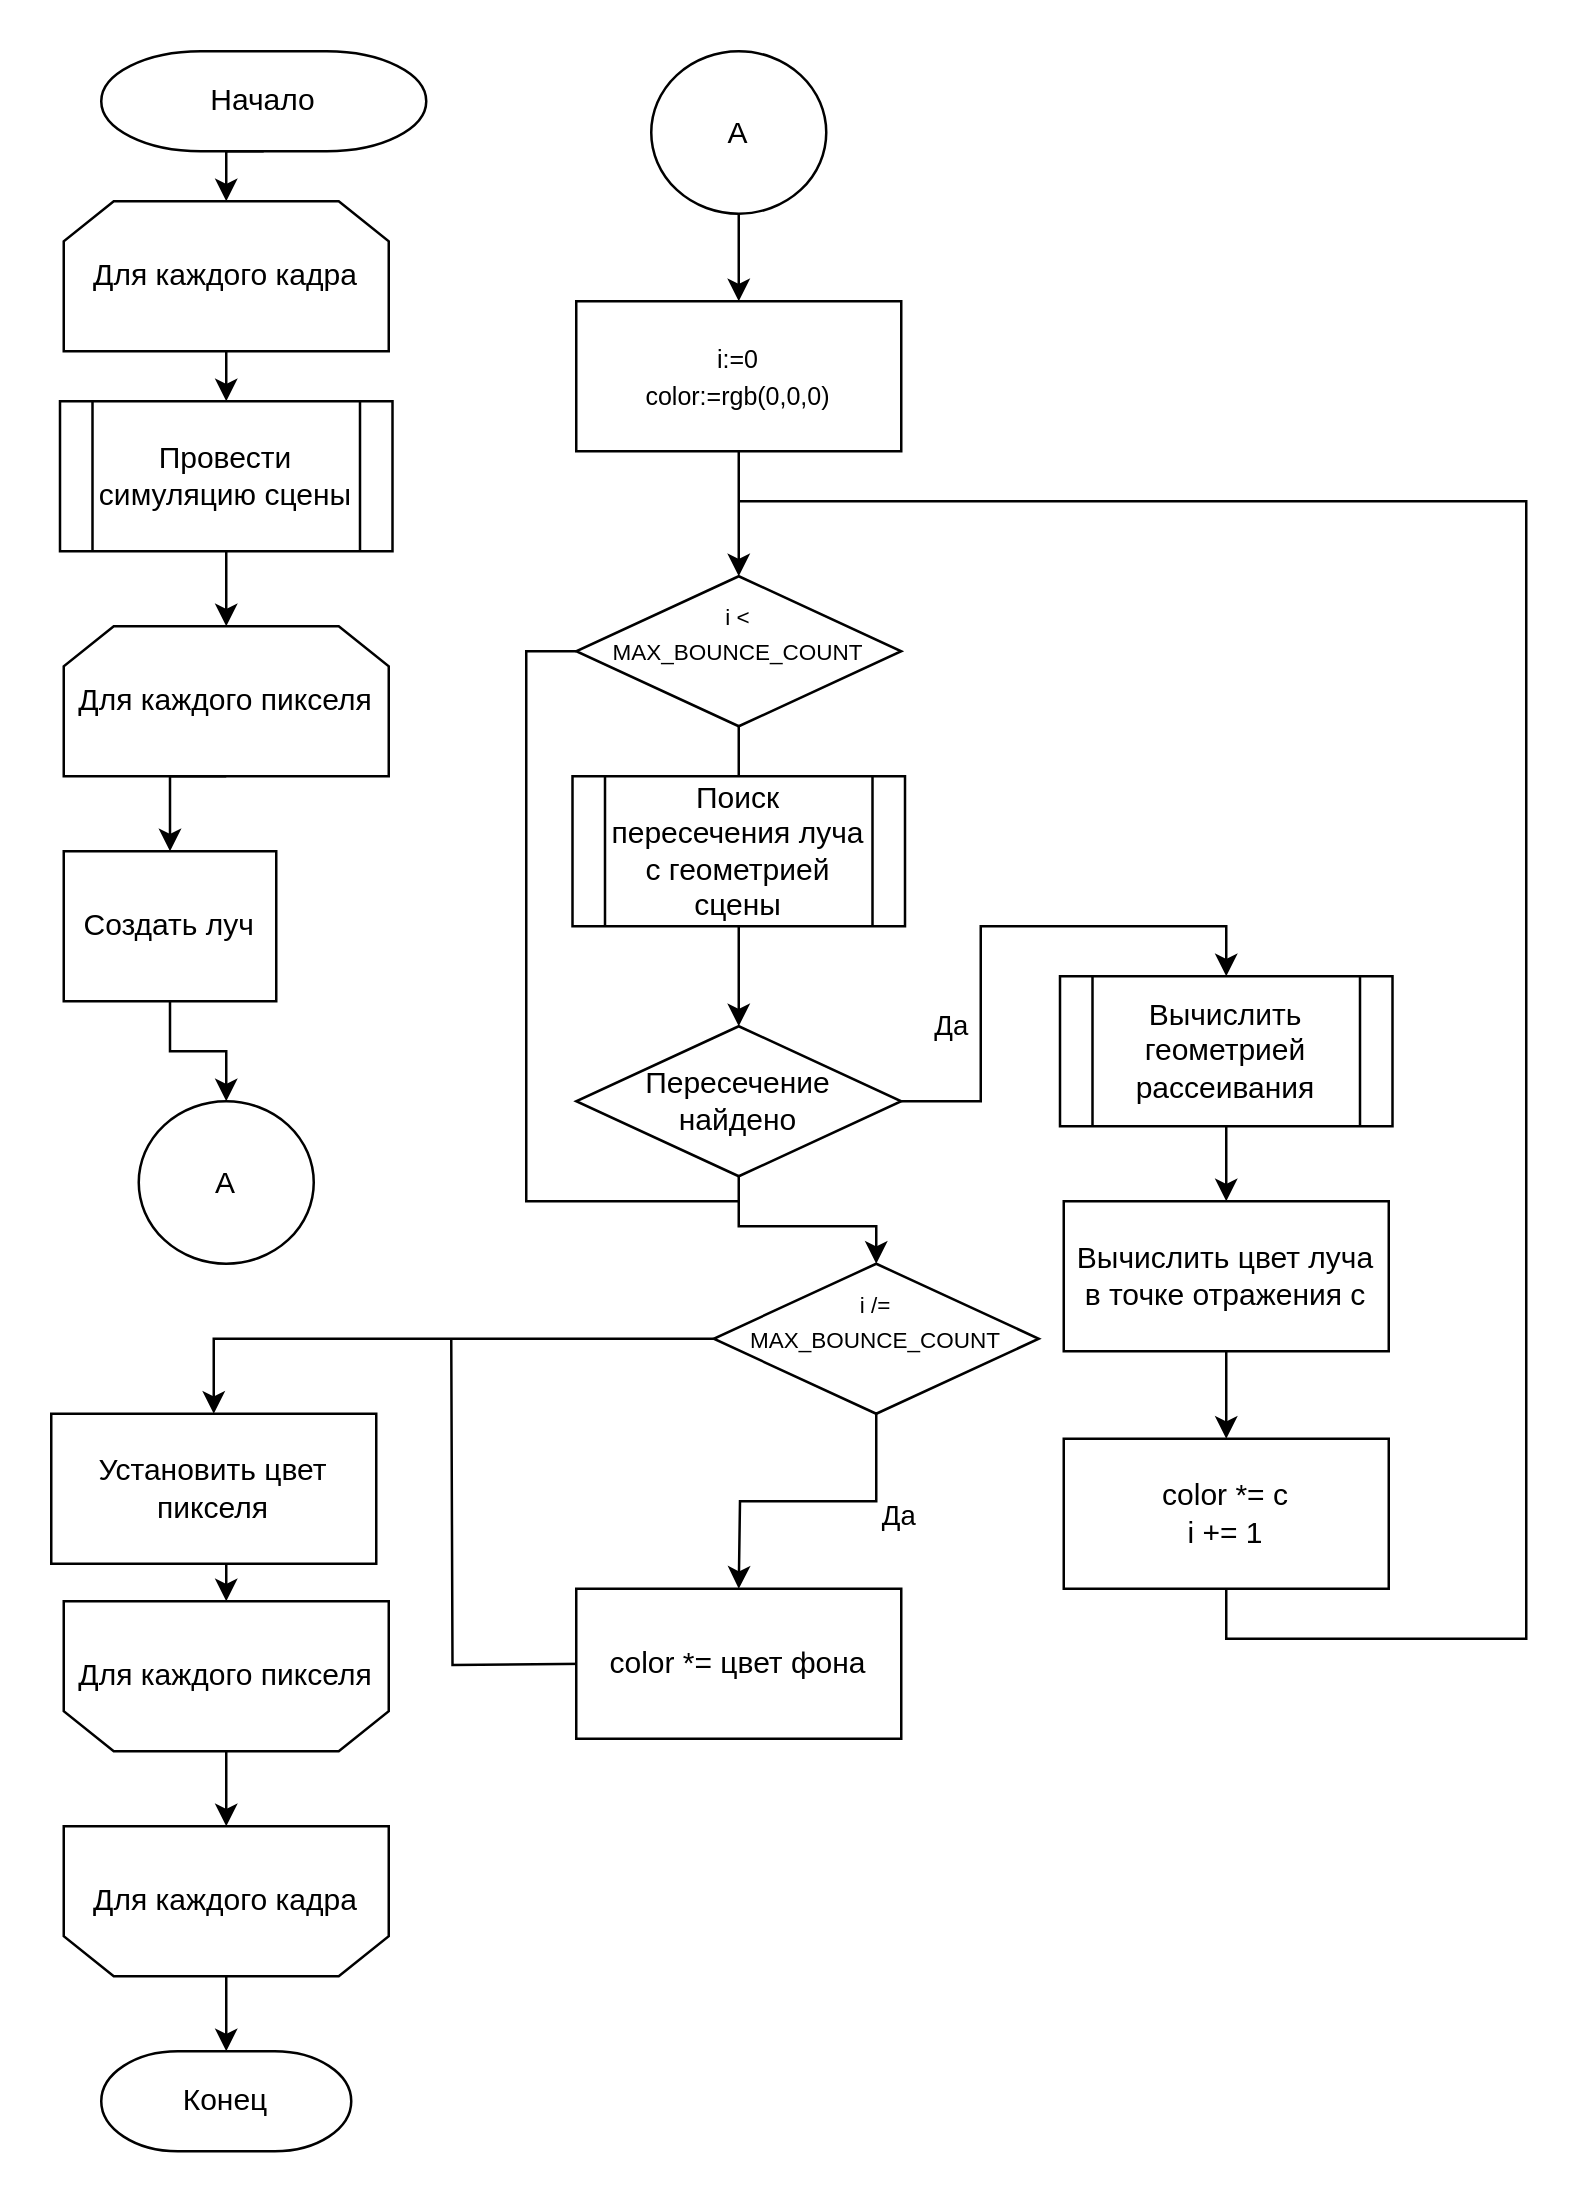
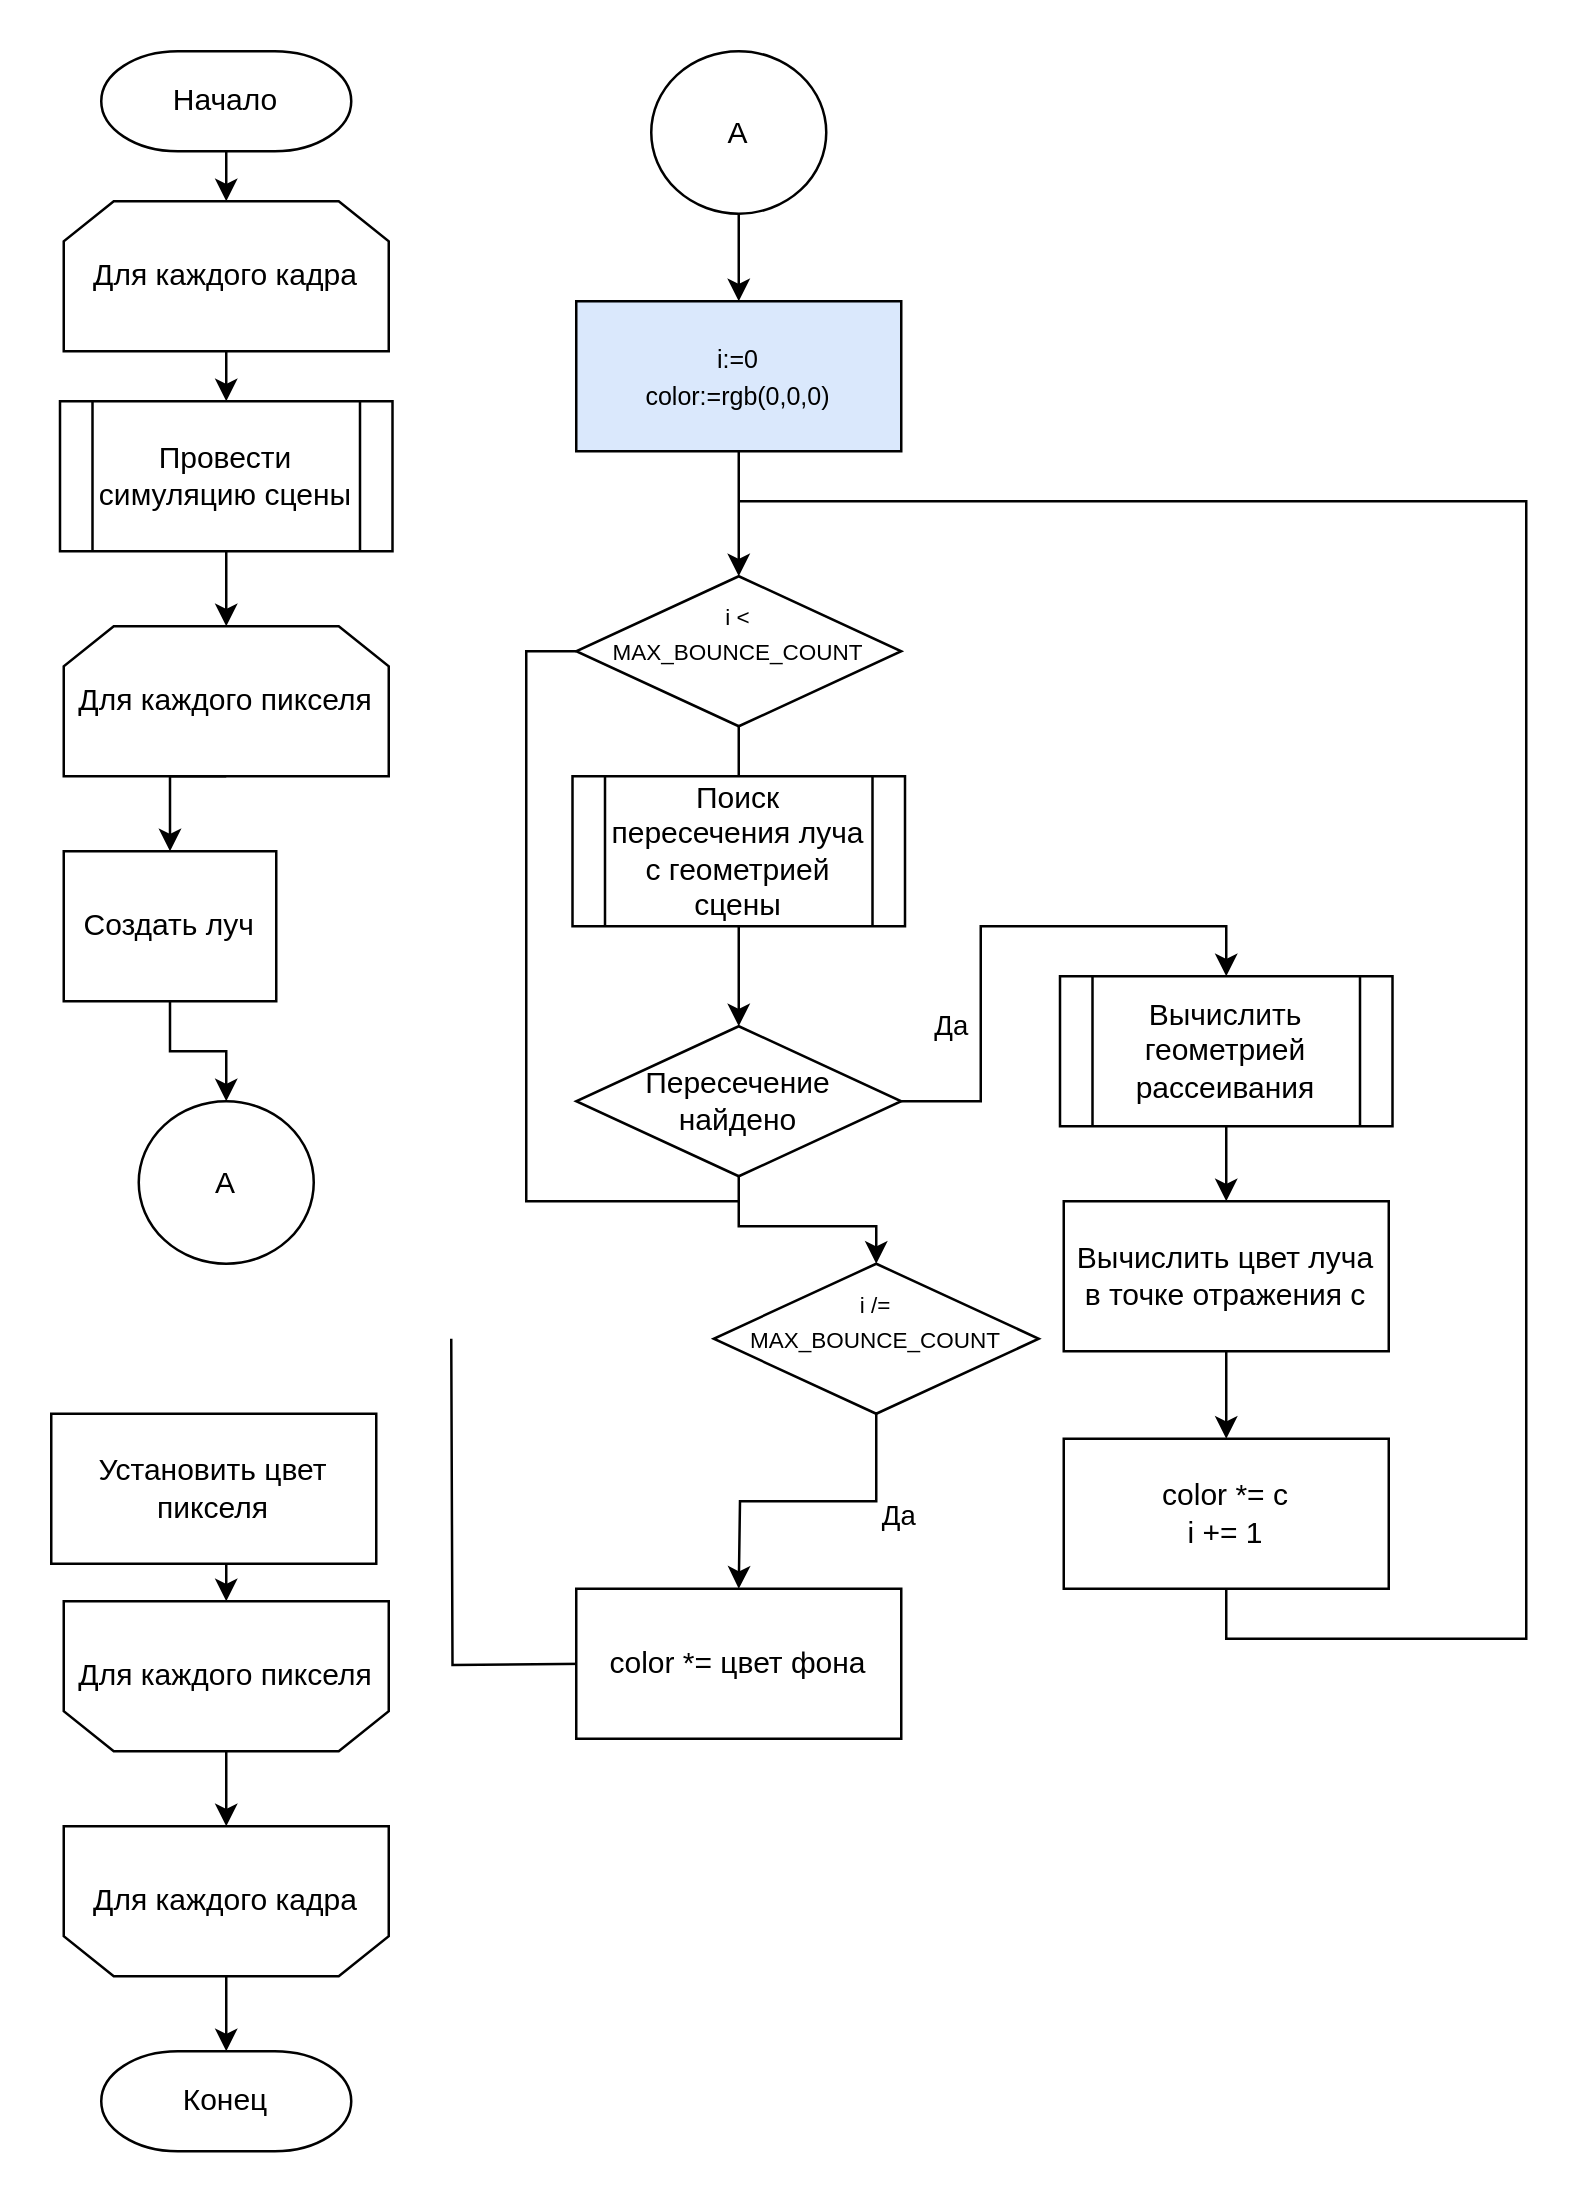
(264, 101) -> (226, 101)
(739, 376) -> (739, 376)
(301, 1339) -> none
